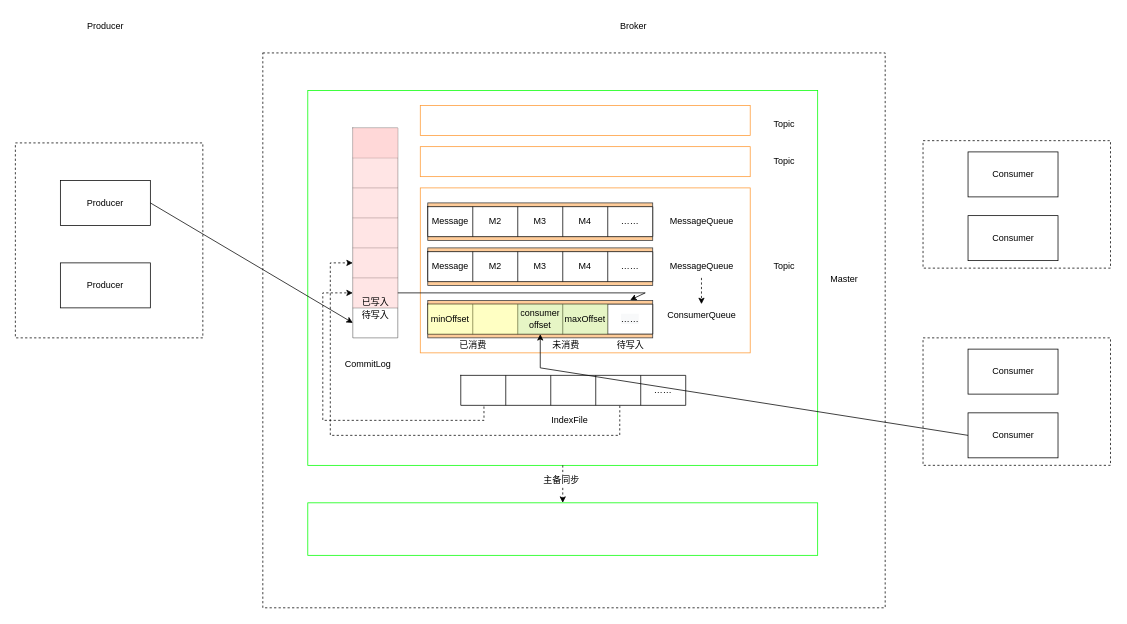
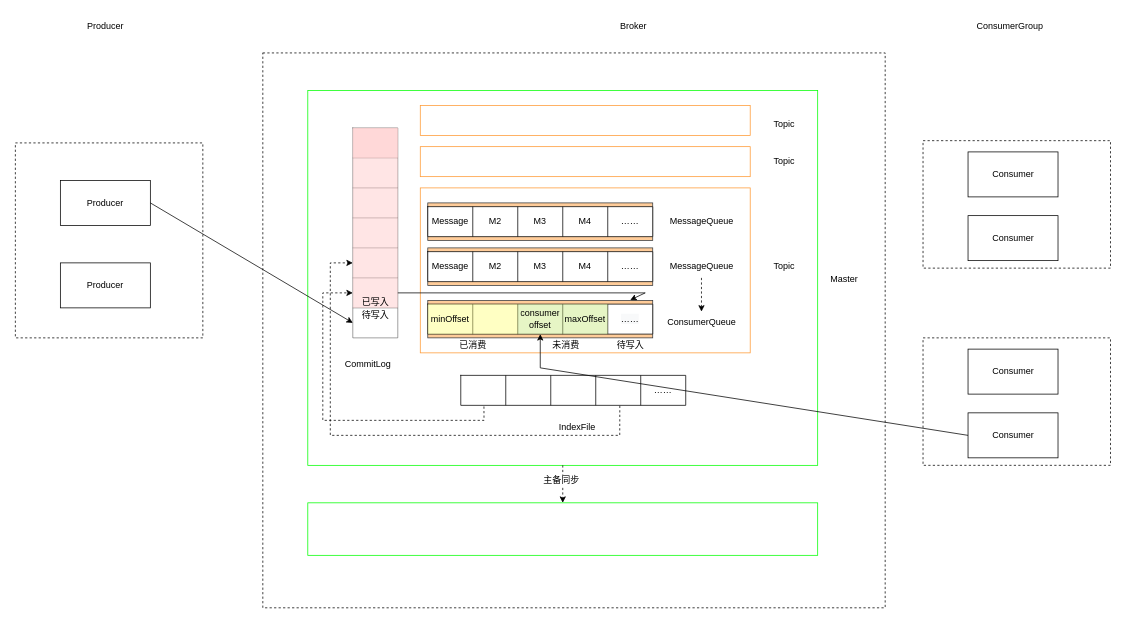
none -> (1010, 27)
(702, 315) -> (702, 323)
(570, 420) -> (577, 428)
